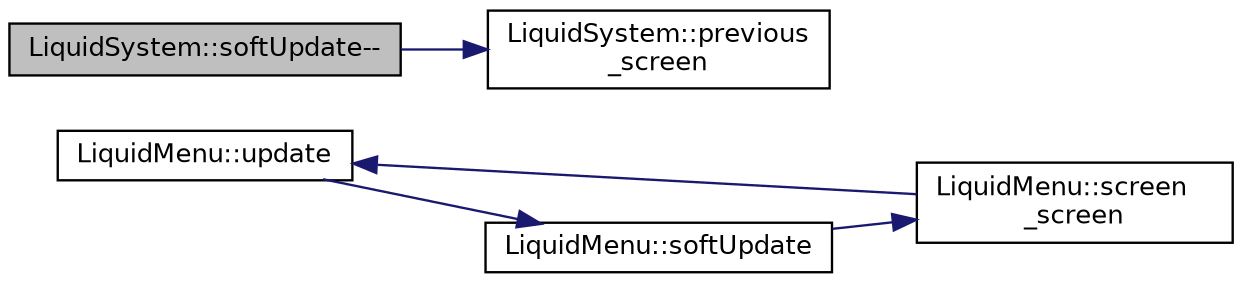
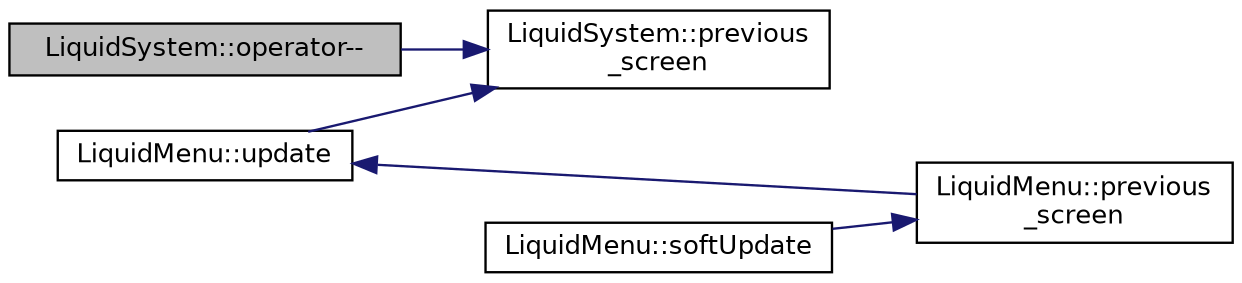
(205, 49) -> (205, 49)
(420, 199) -> (391, 112)
(1075, 203) -> (1075, 203)
